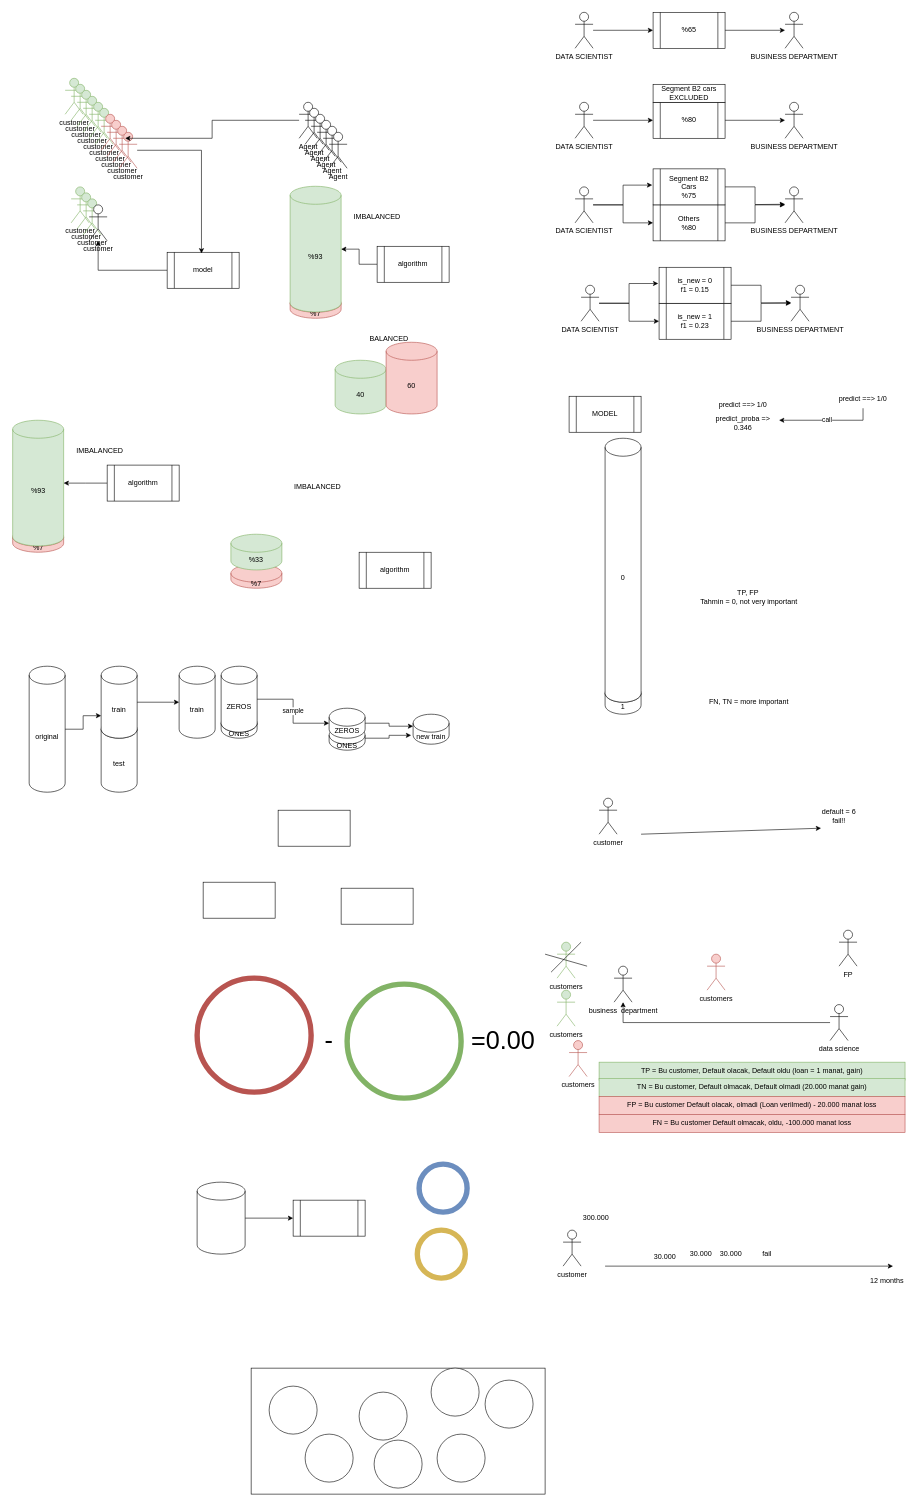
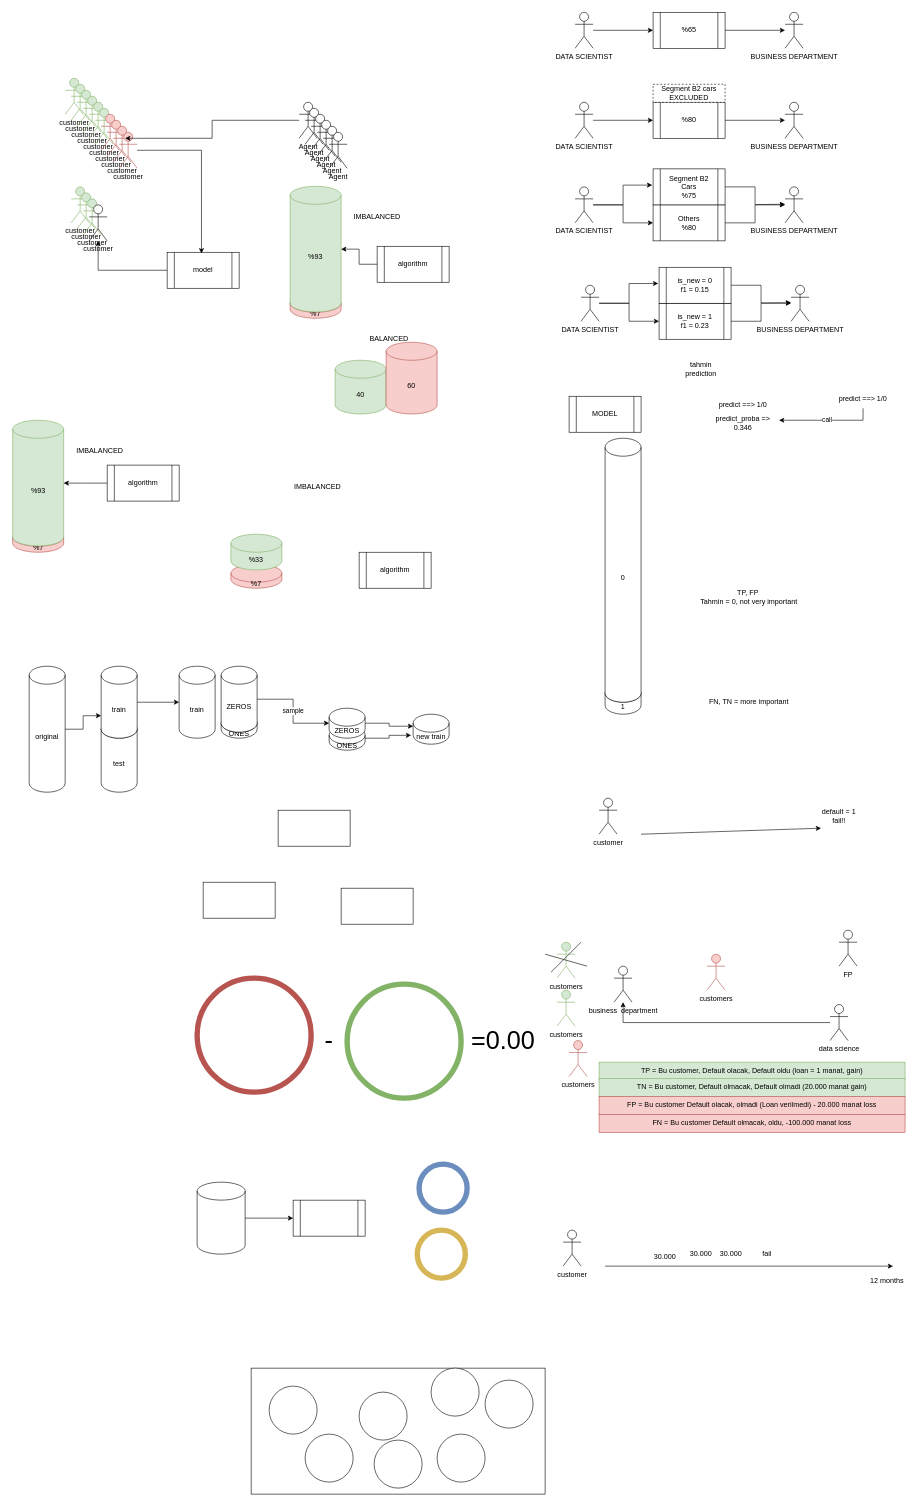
(689, 93) -> (689, 93)
none -> (701, 369)
(839, 816) -> (839, 816)
(596, 1218) -> none
